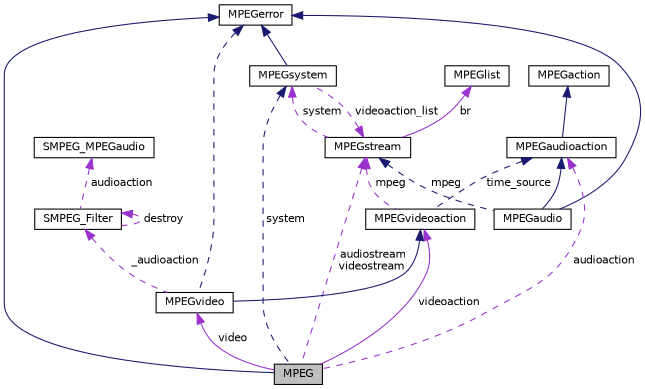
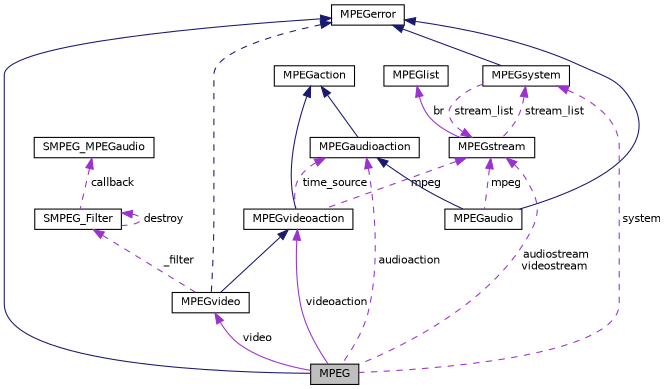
(321, 112) -> (553, 112)
(395, 112) -> (482, 112)
none -> (293, 152)
(476, 182) -> (298, 180)
(120, 183) -> (111, 183)
(438, 194) -> (487, 189)
(263, 232) -> (610, 322)
(164, 261) -> (177, 261)
